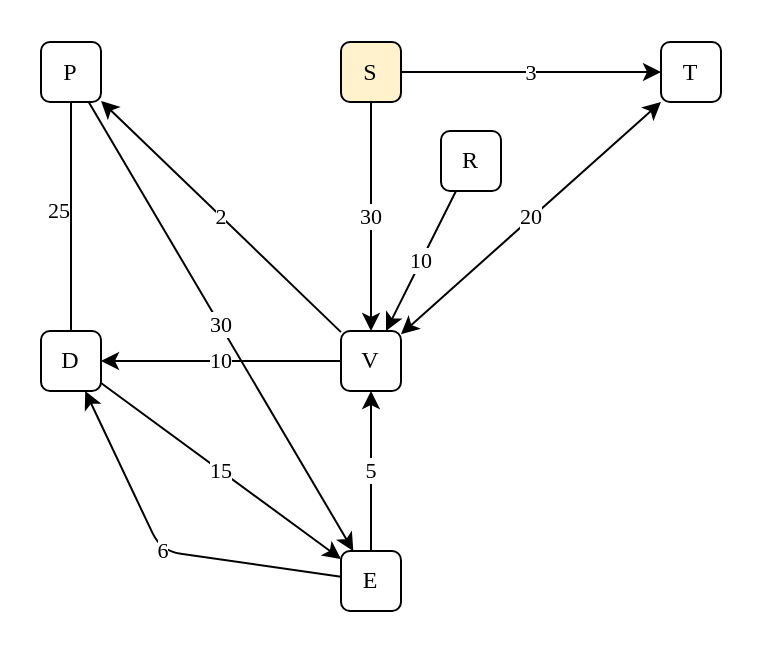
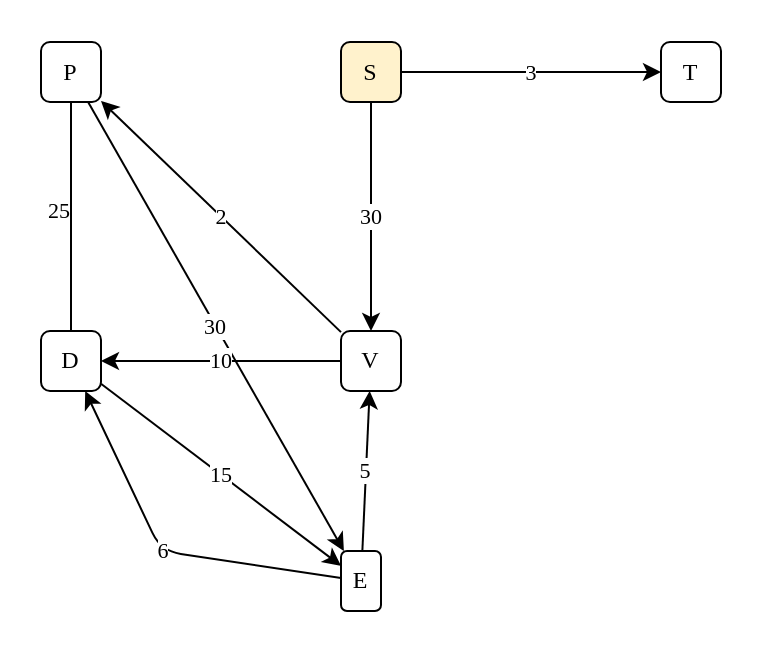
(471, 161) -> none
(531, 218) -> none
(424, 255) -> none
(371, 581) -> (361, 581)
